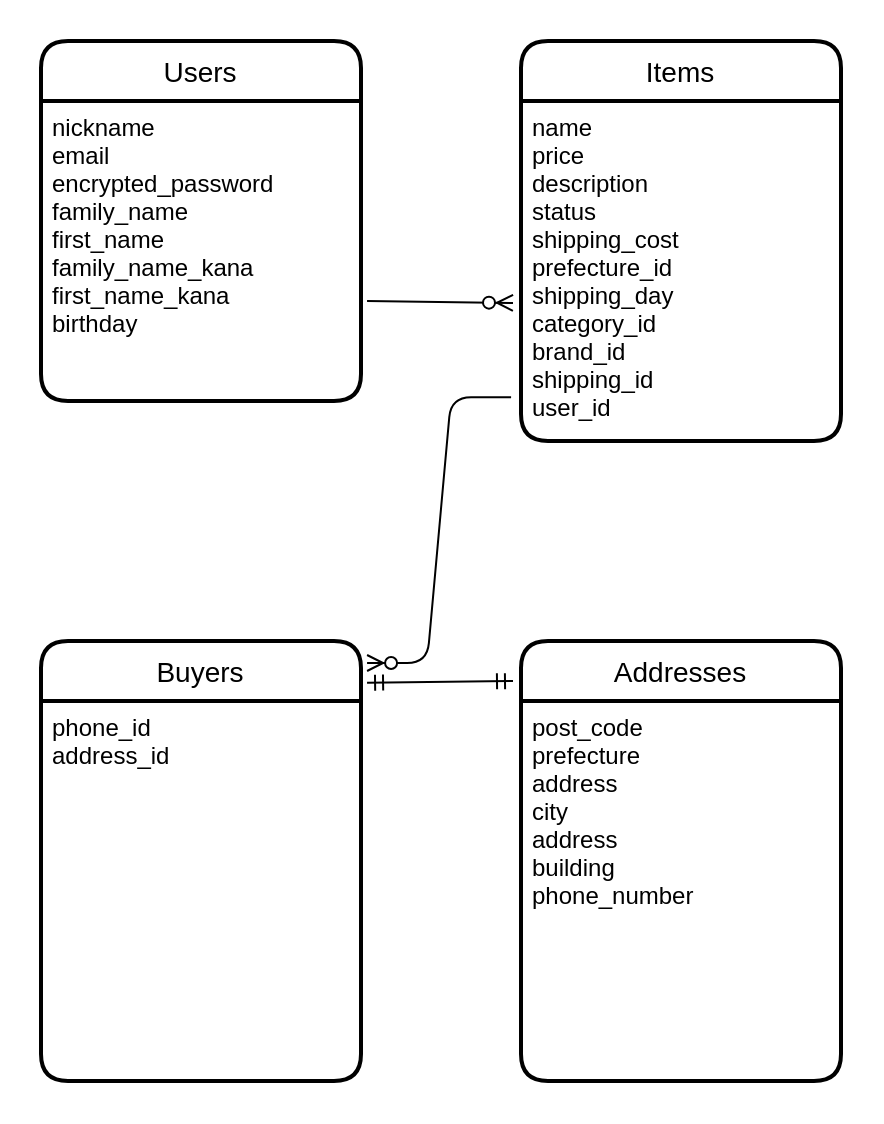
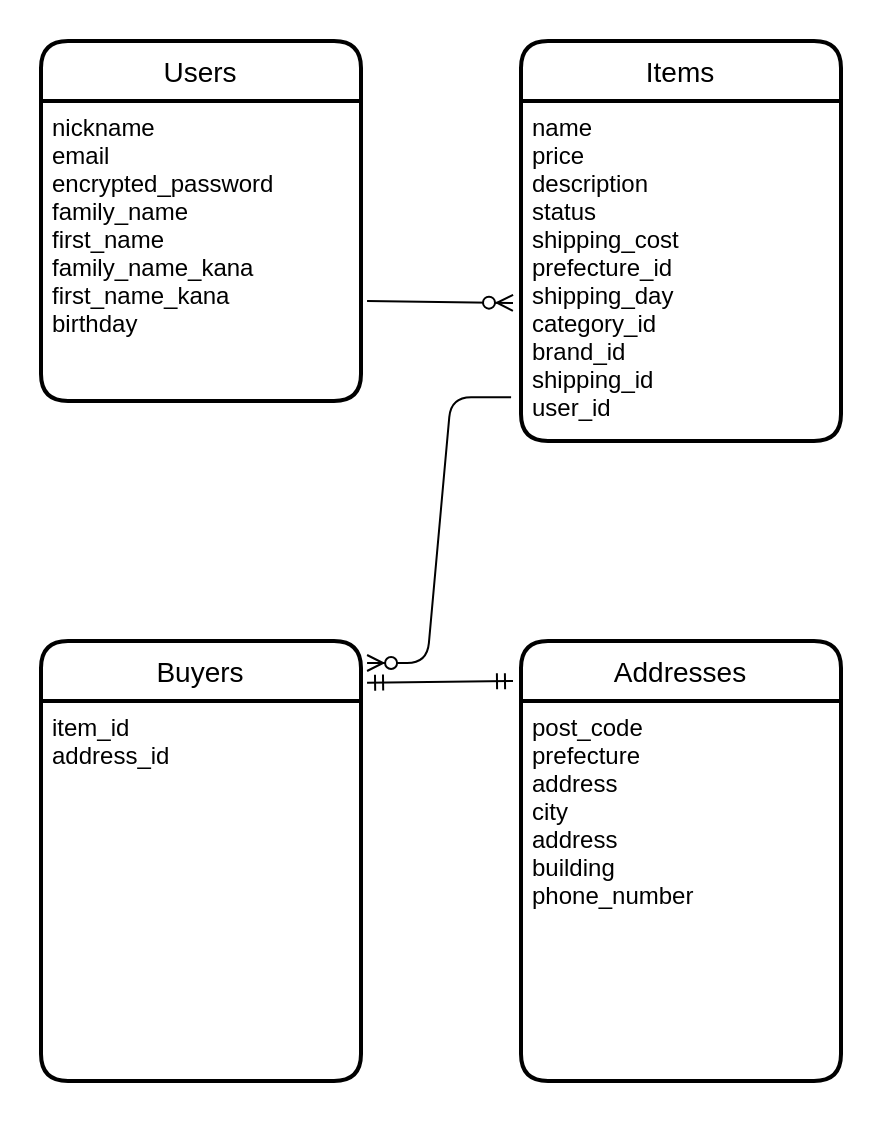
(103, 728) -> (93, 728)
